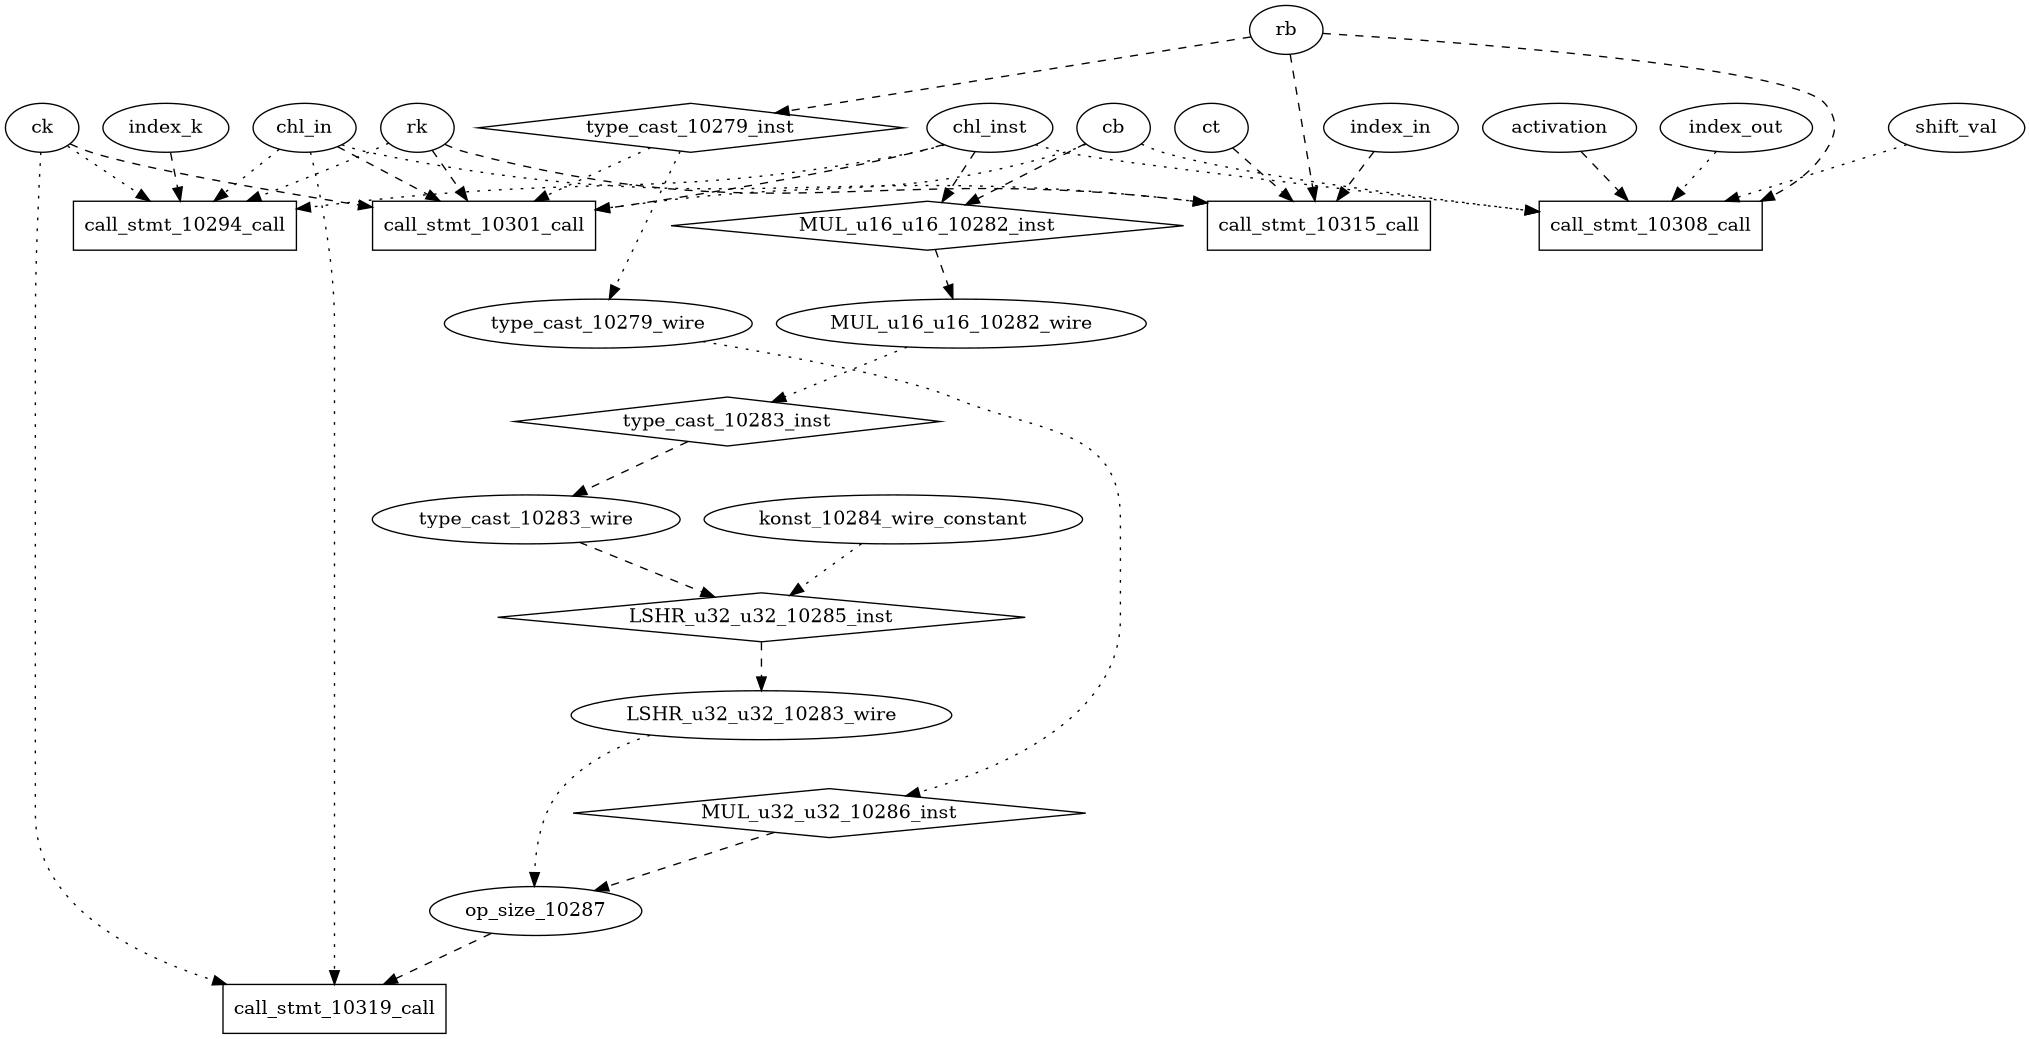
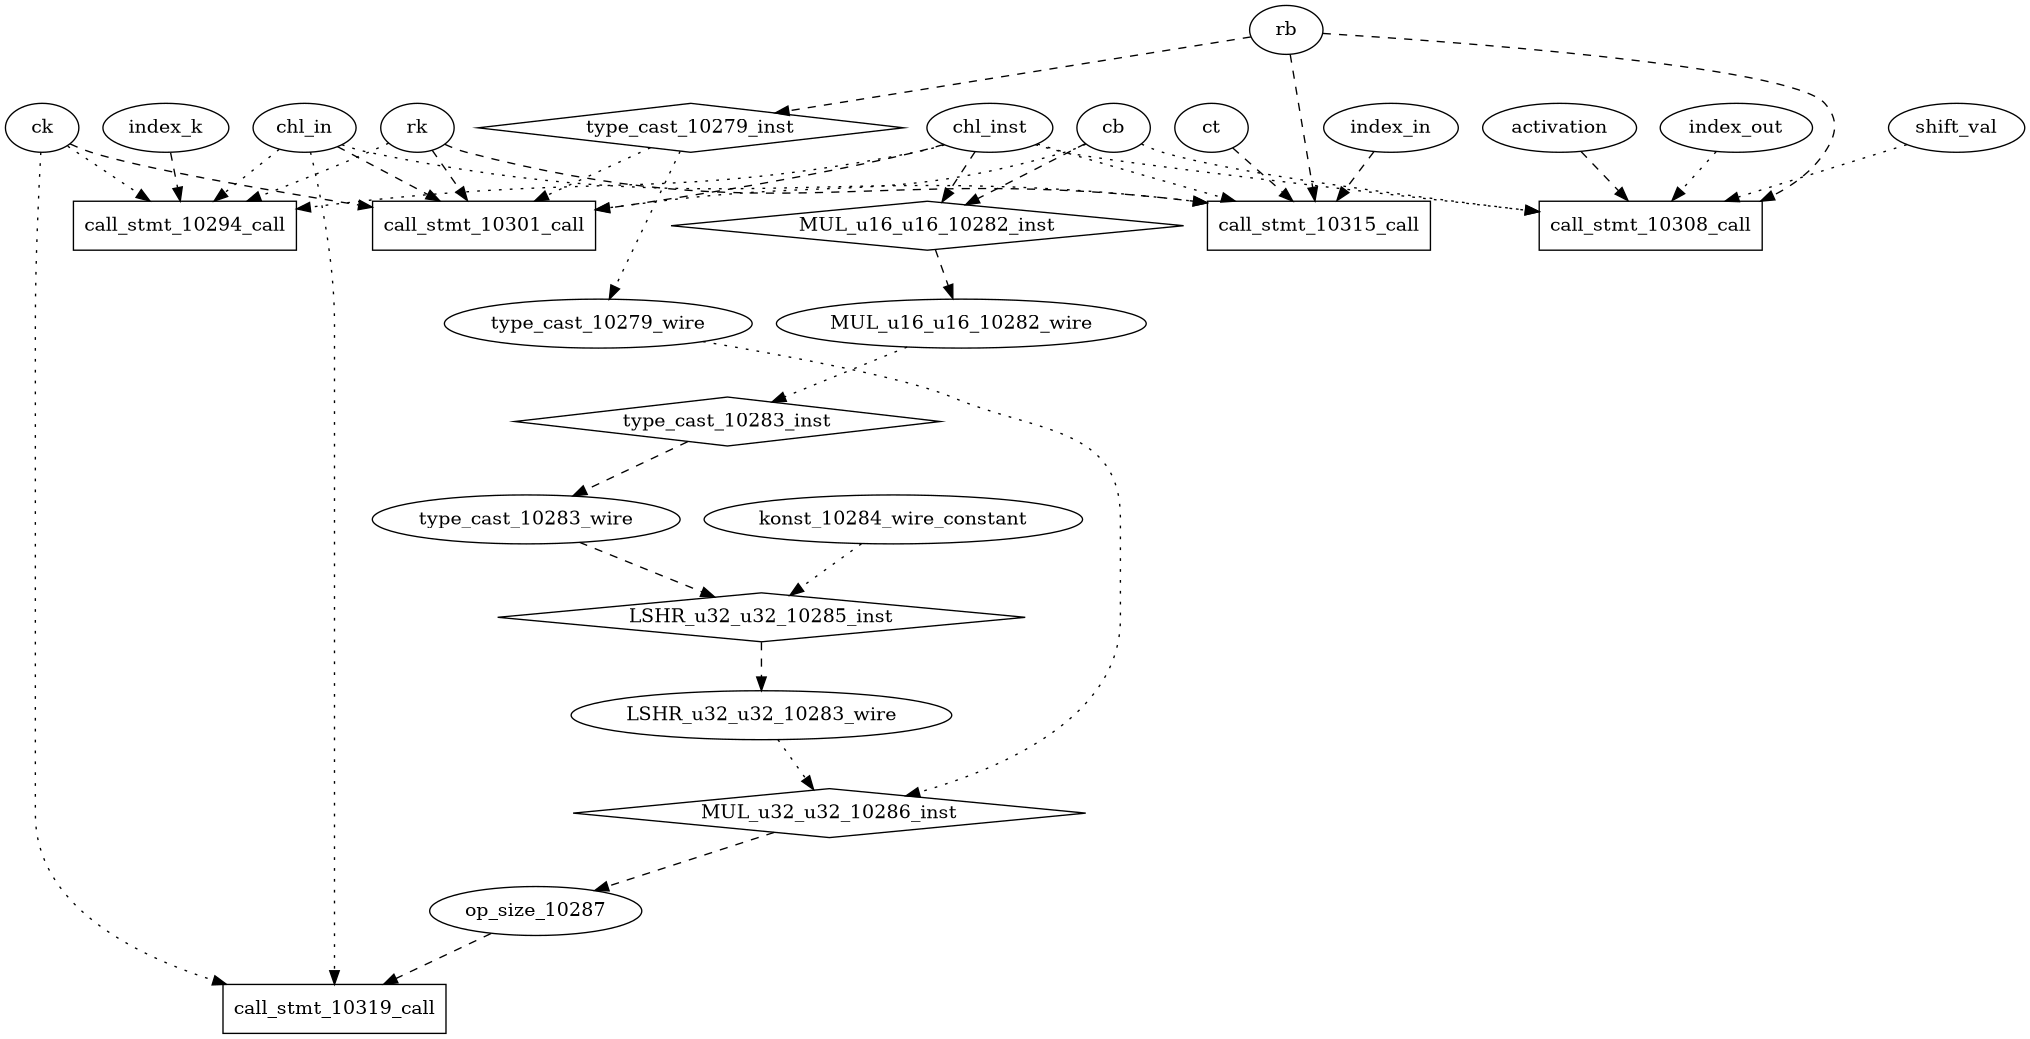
none -> (1130, 171)
(567, 783) -> (792, 759)
